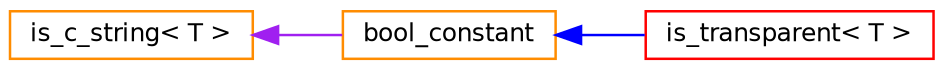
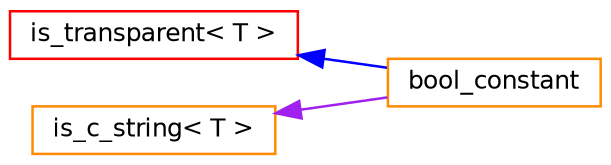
(613, 35) -> (355, 63)
